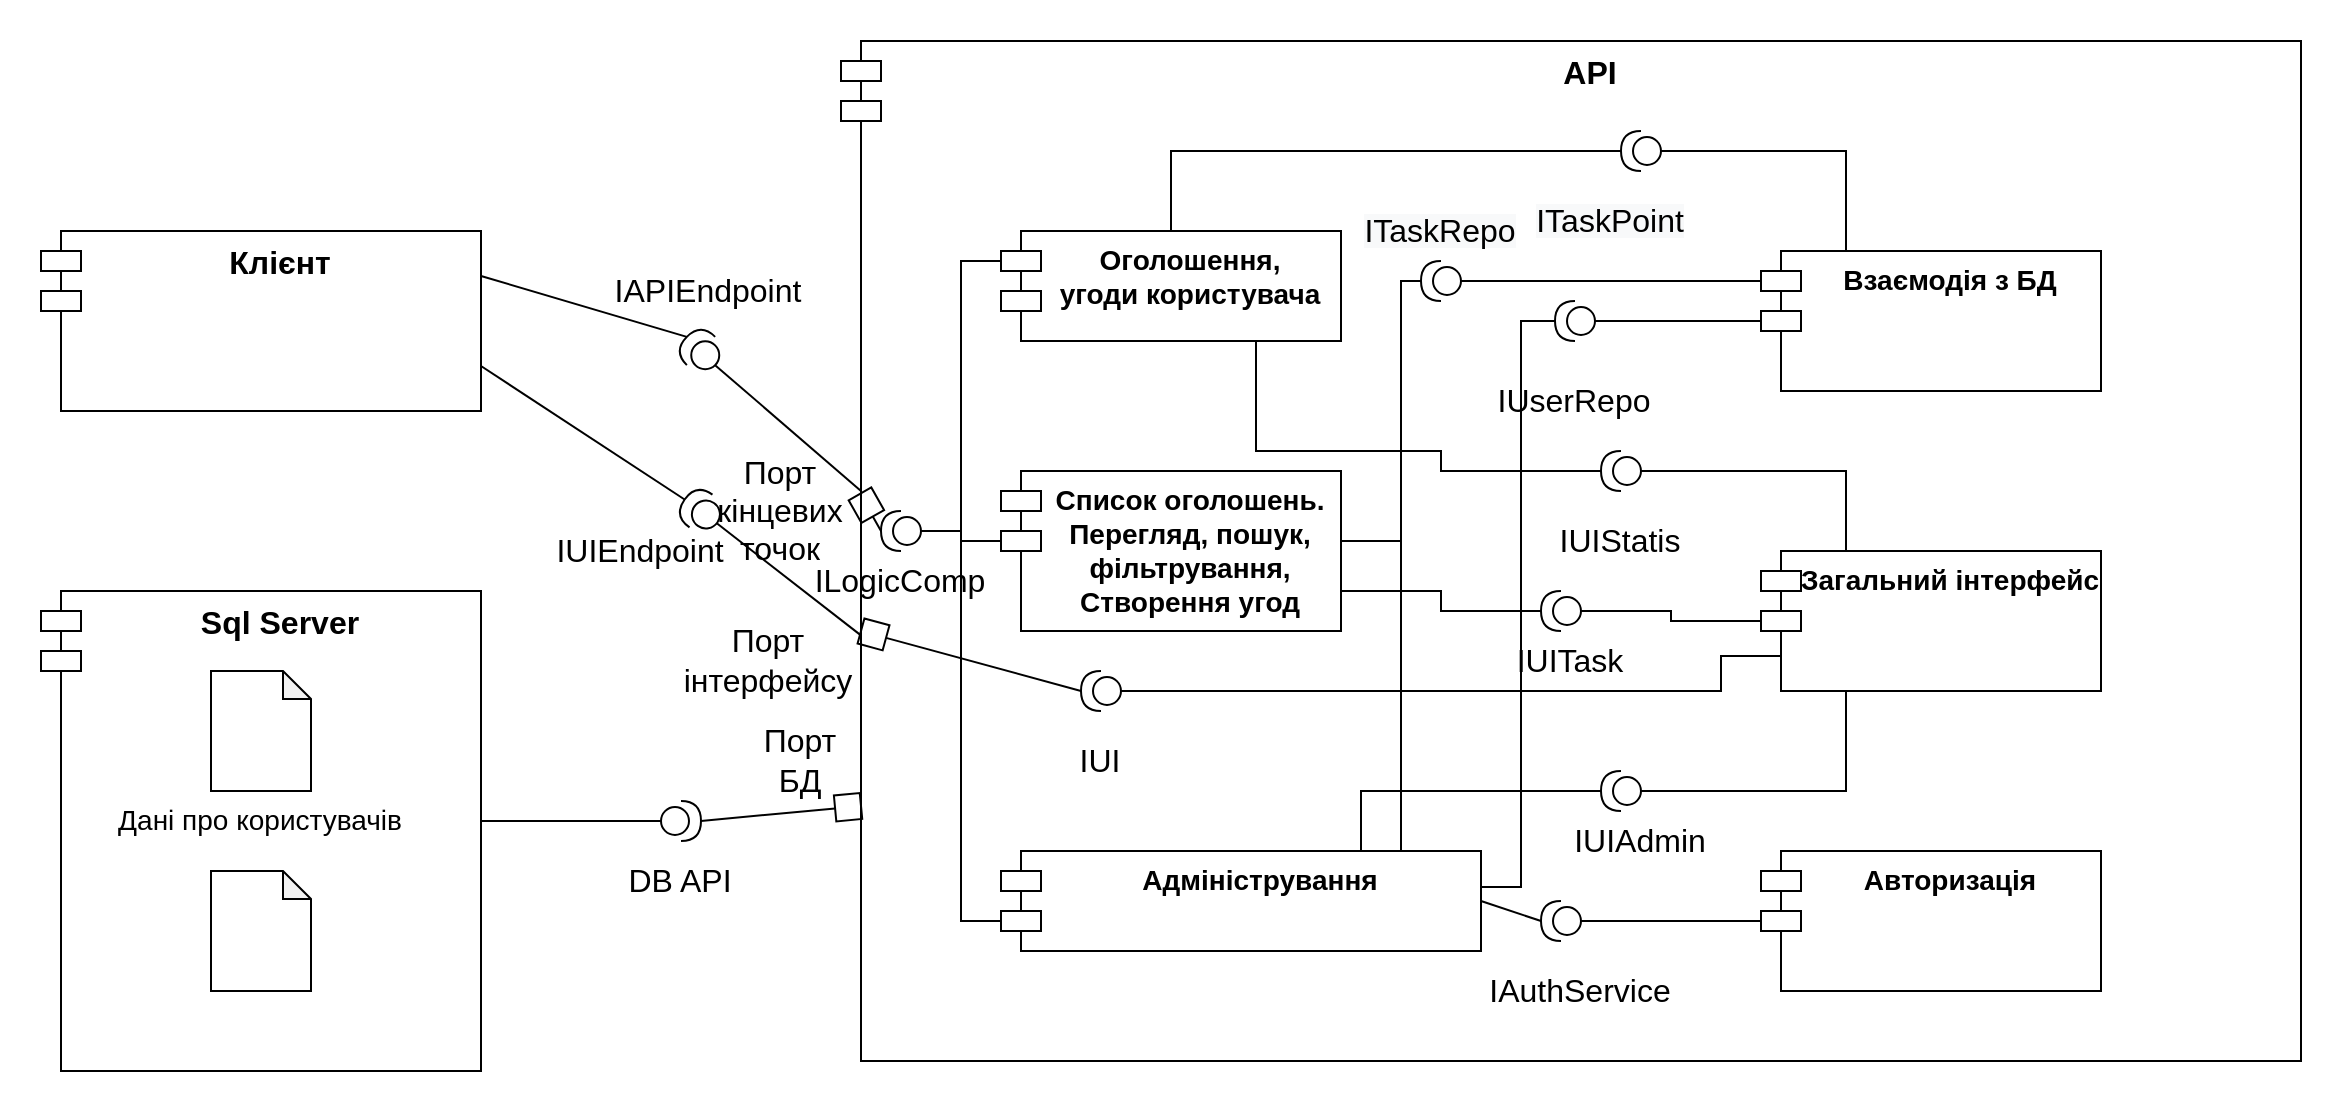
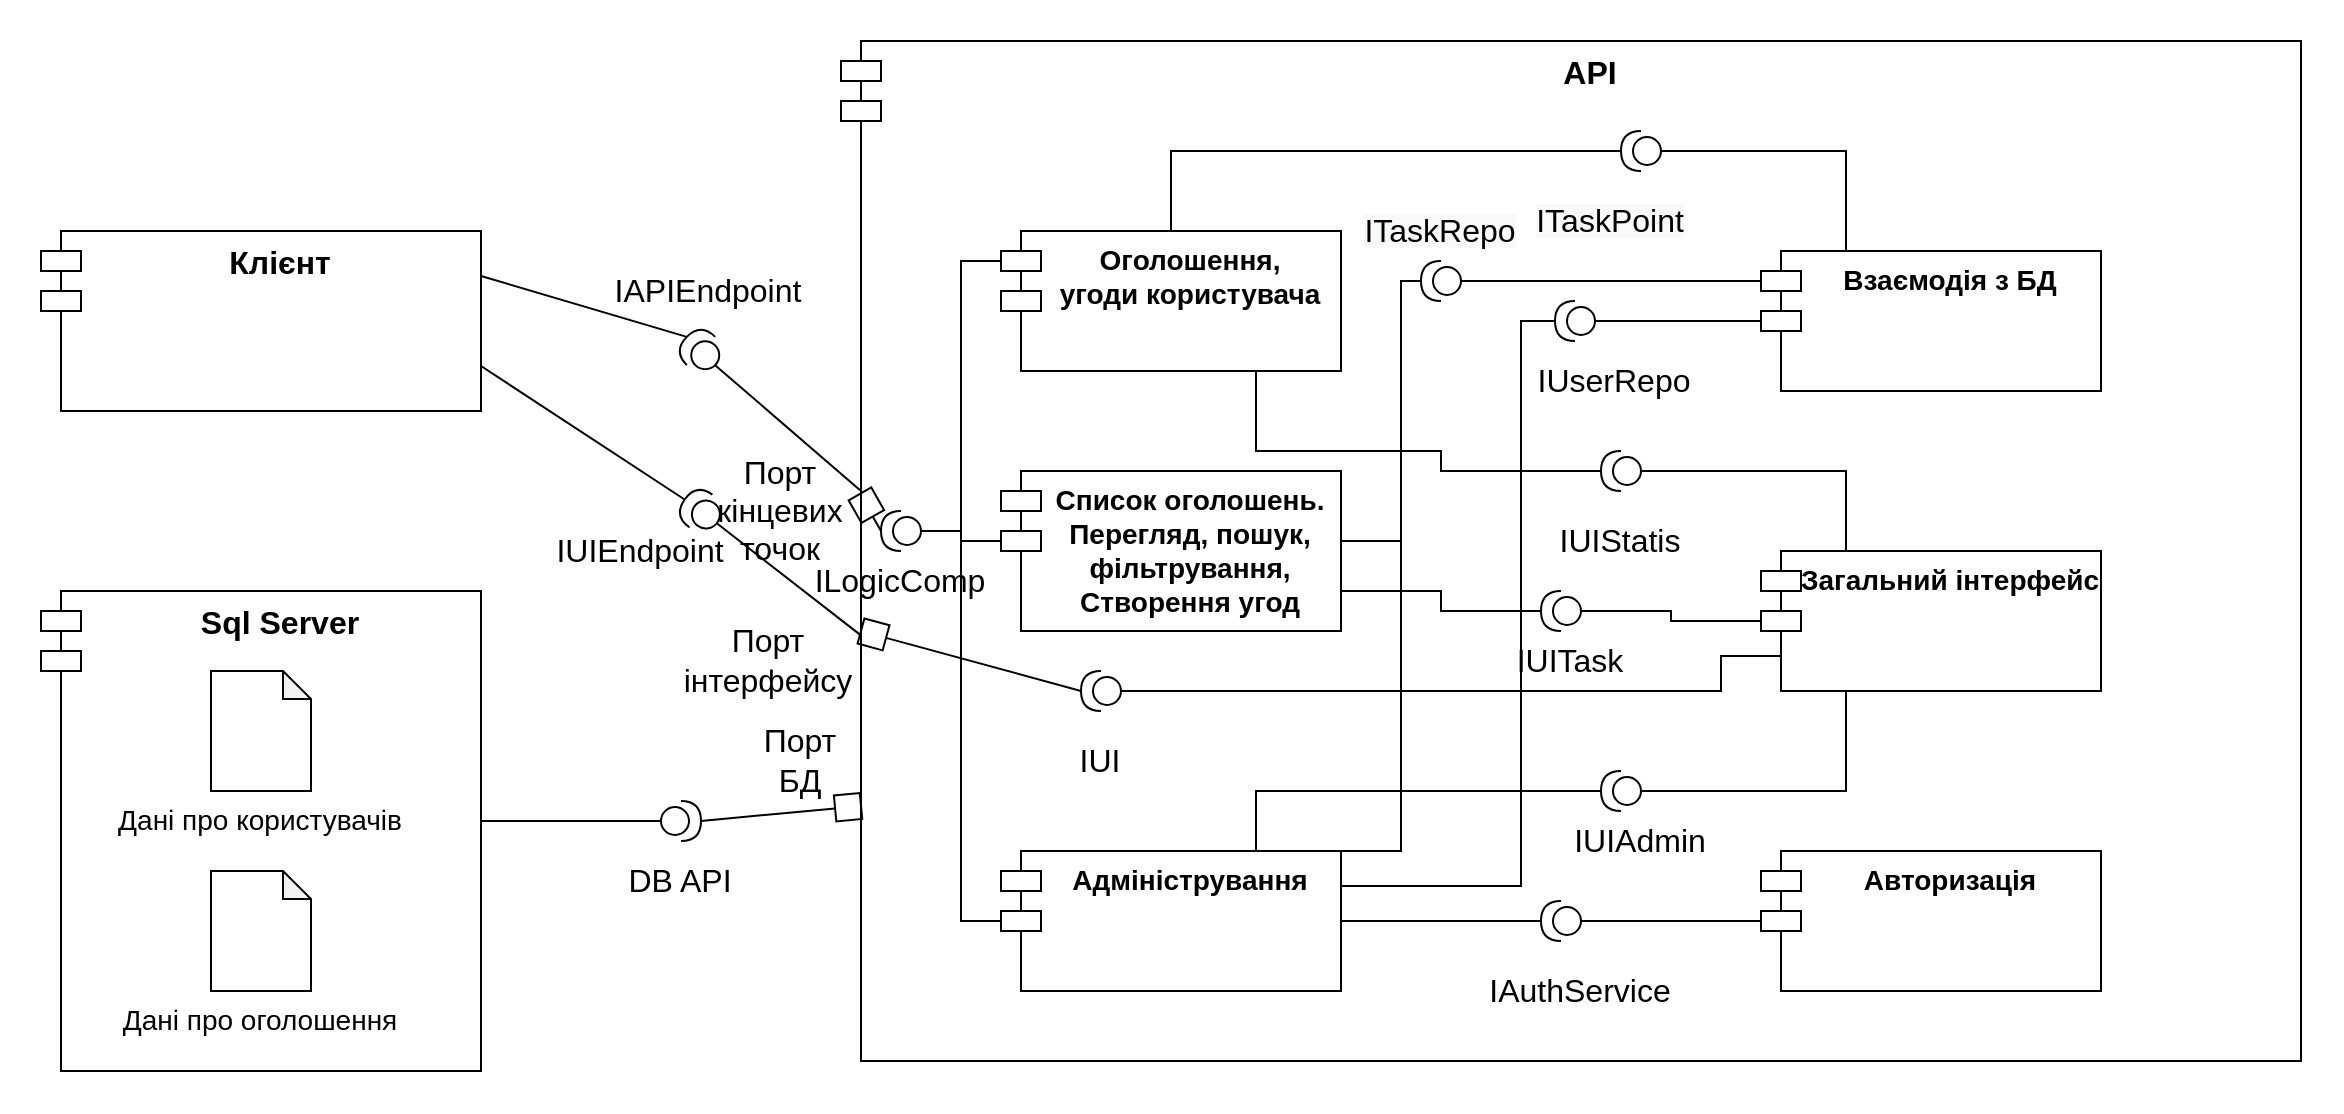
(1171, 286) -> (1171, 301)
(1575, 401) -> (1615, 381)
(1241, 901) -> (1171, 921)
none -> (261, 1021)
